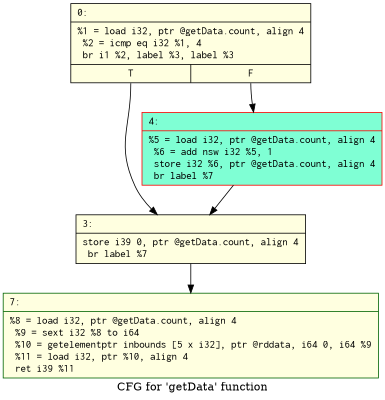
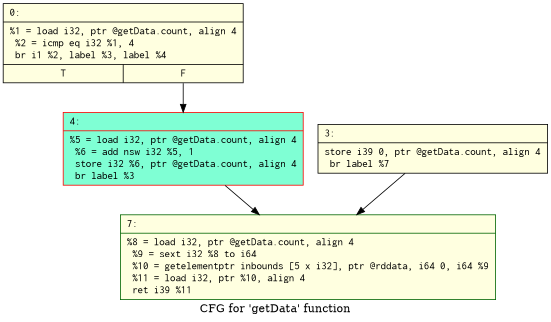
(156, 55) -> (88, 55)
(125, 149) -> none
(181, 176) -> (102, 176)
(224, 197) -> (239, 197)
